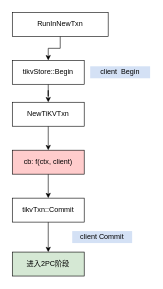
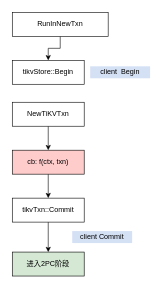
(48, 93) -> none
(48, 162) -> (48, 162)
